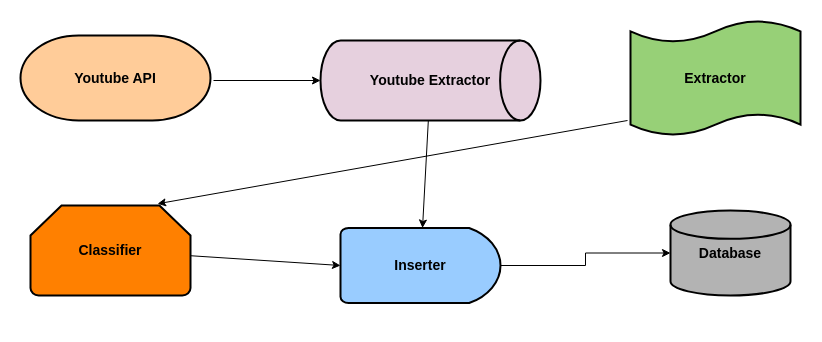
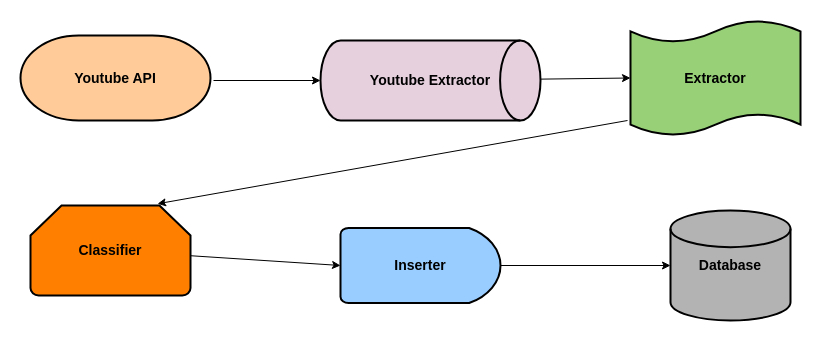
(426, 171) -> (582, 79)
(731, 253) -> (731, 266)
